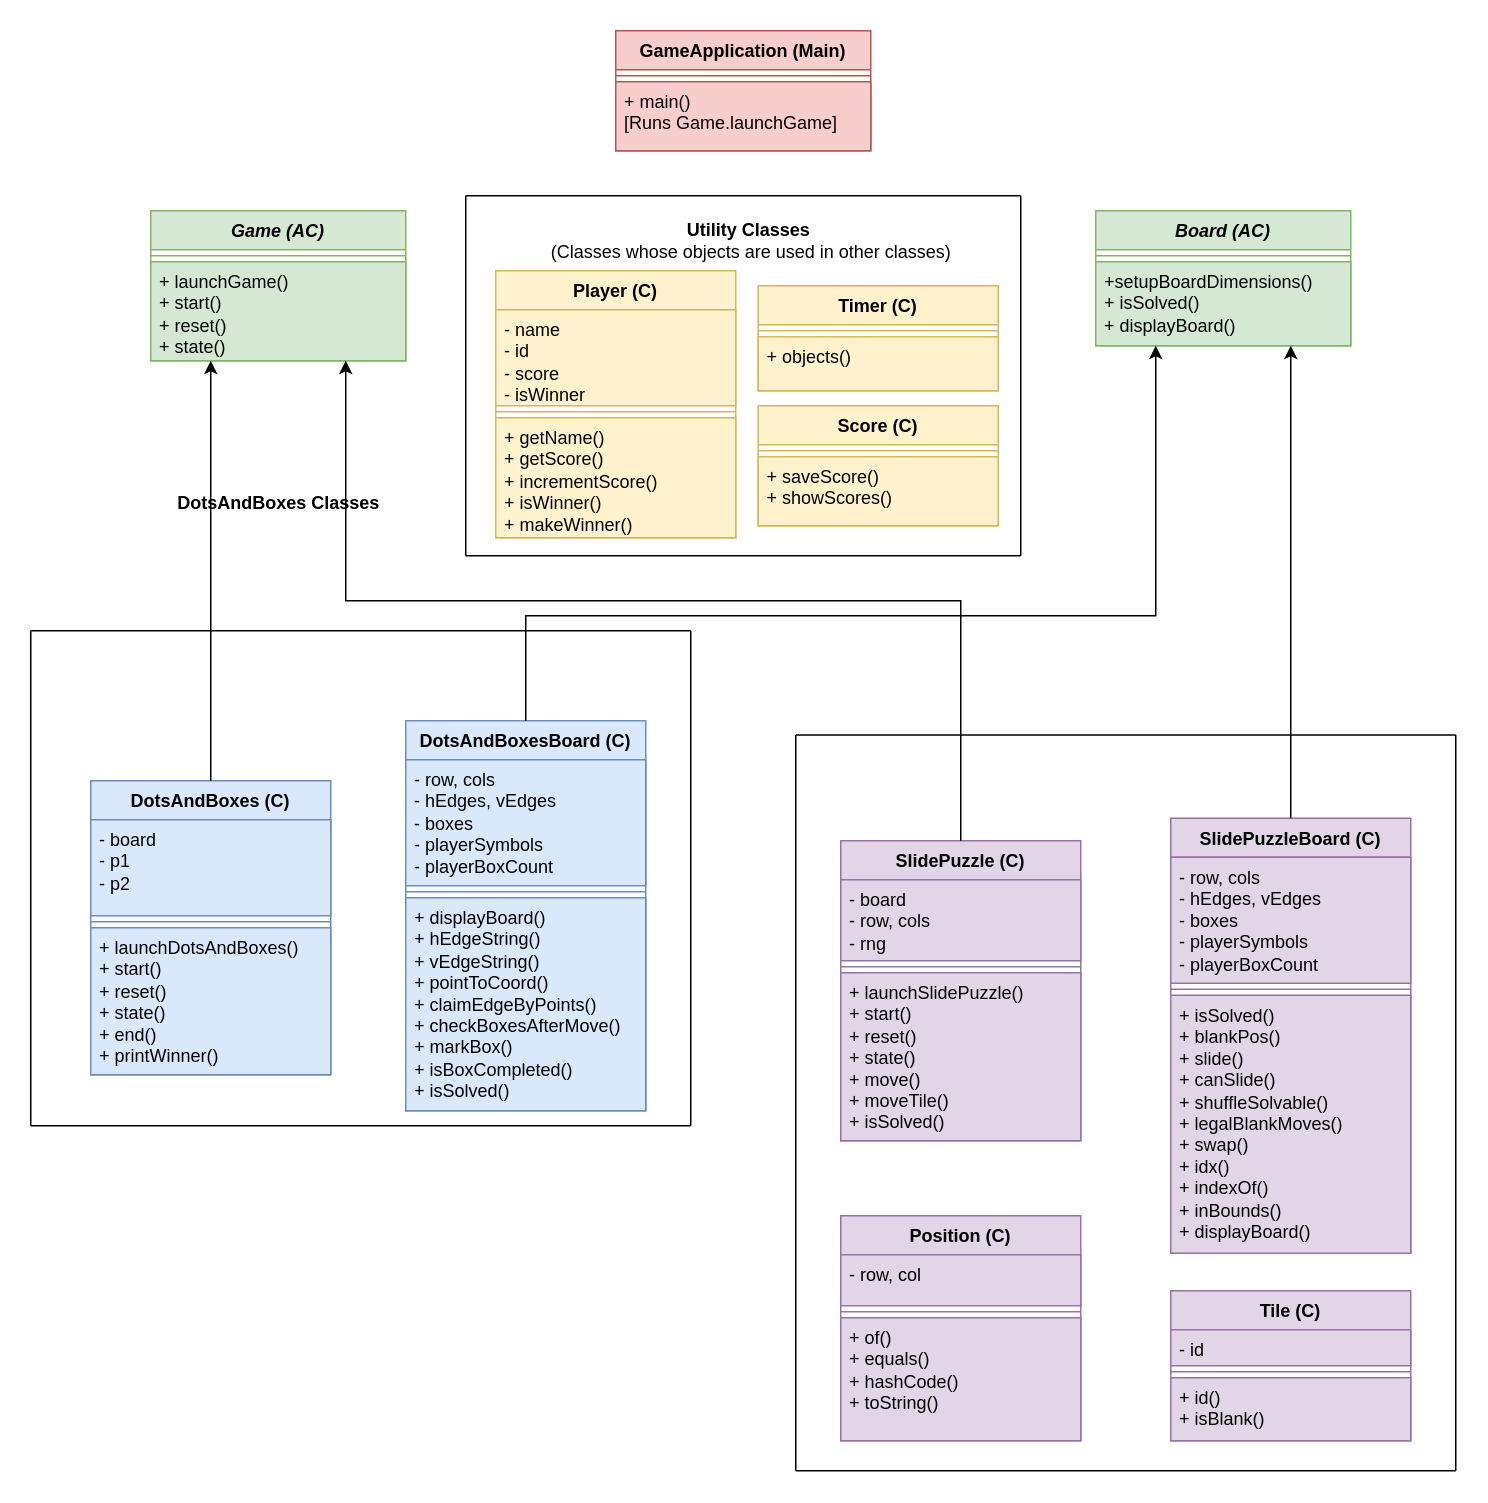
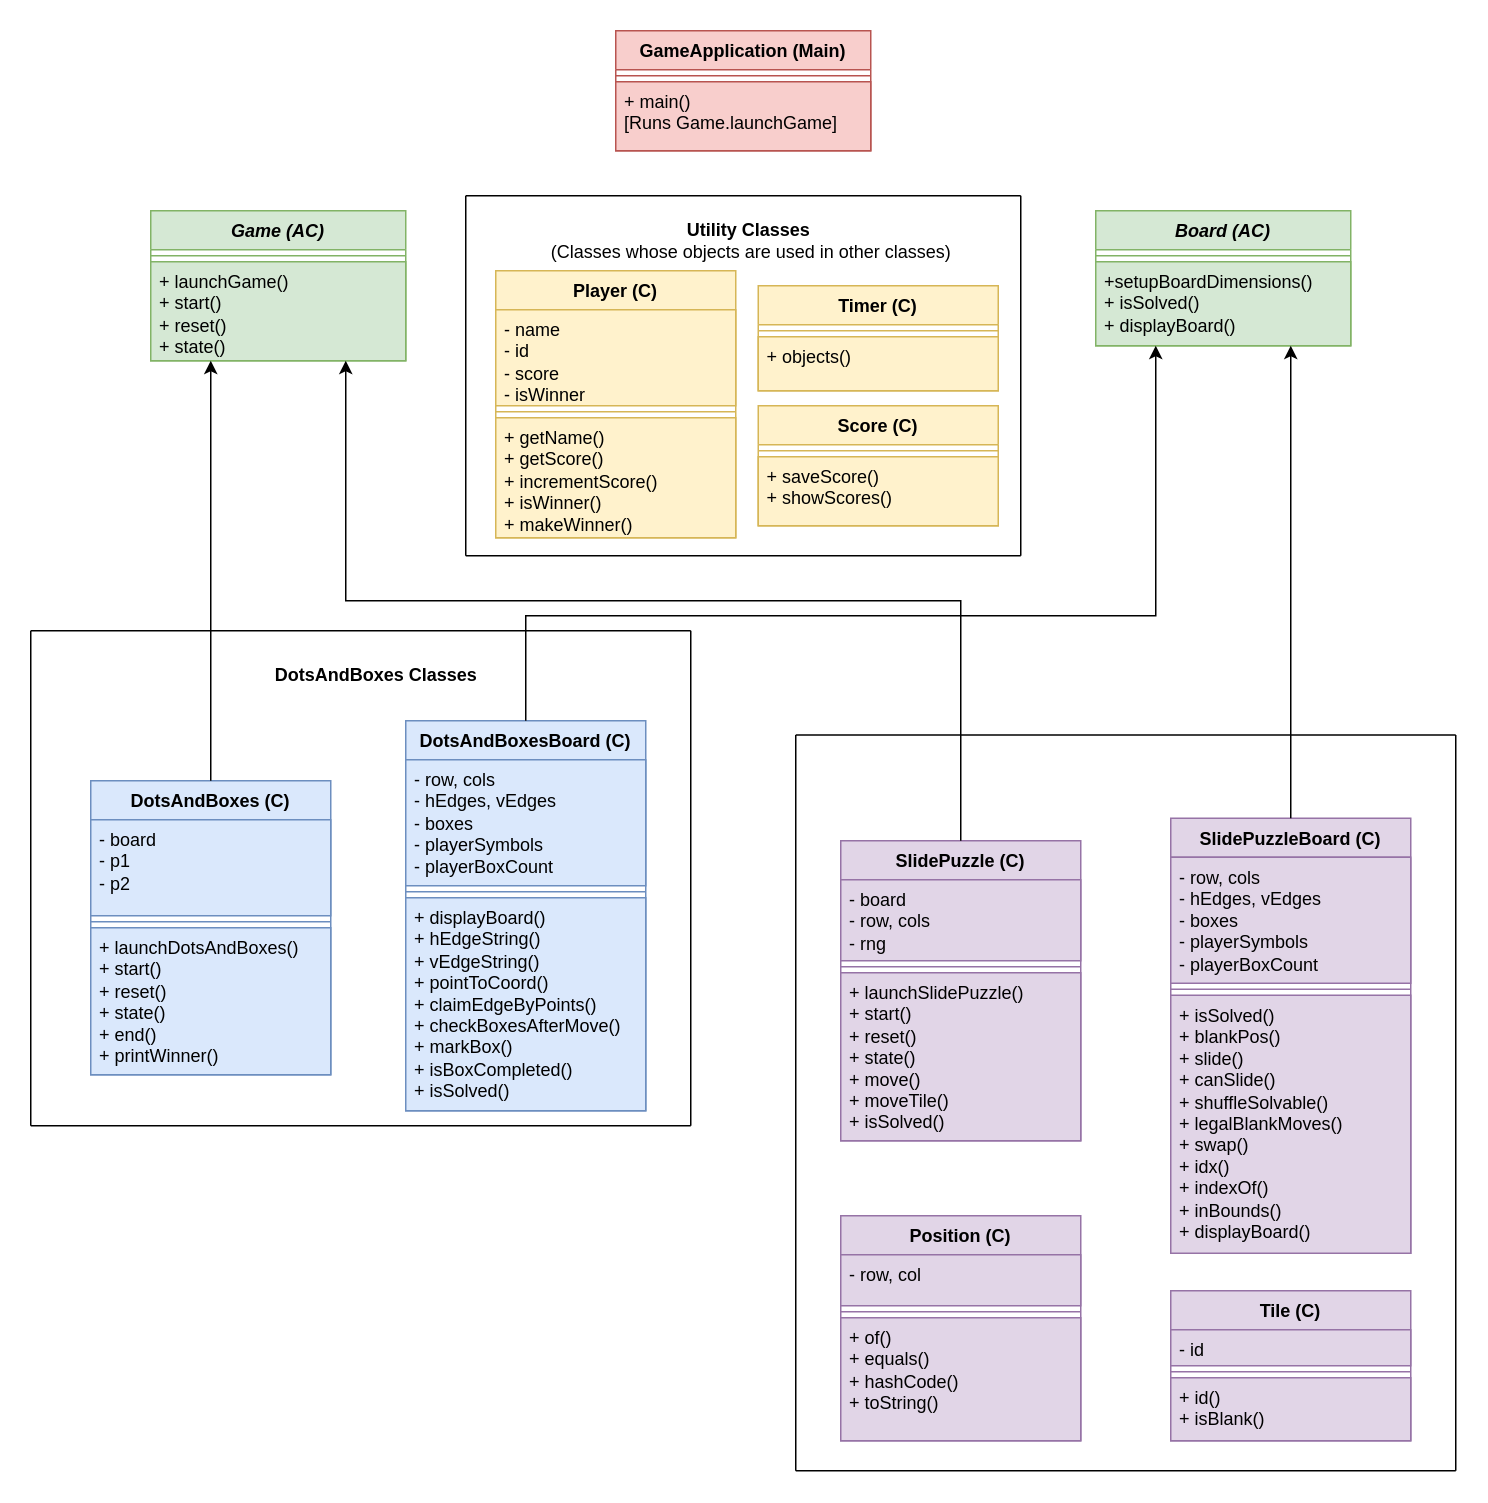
(278, 503) -> (376, 676)
